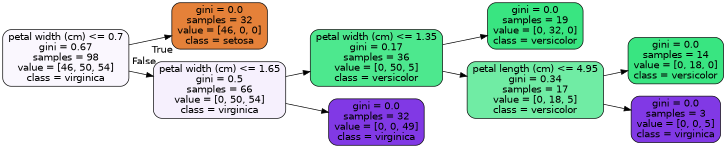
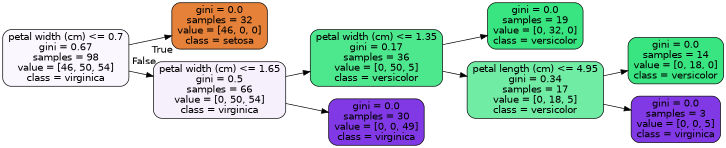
(376, 122) -> (376, 122)
